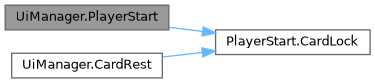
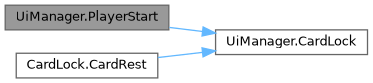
(293, 42) -> (292, 42)
(87, 66) -> (87, 66)
